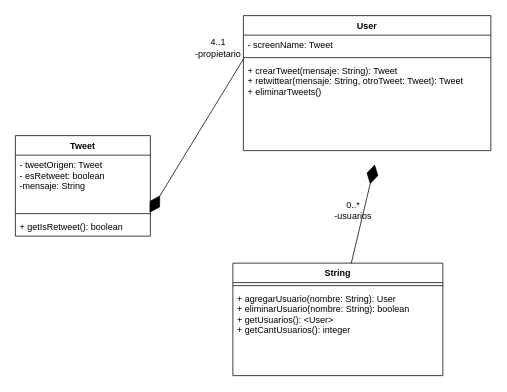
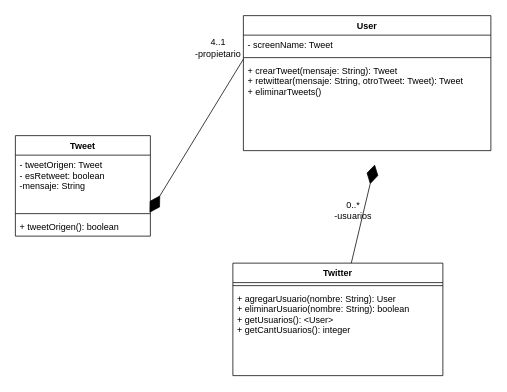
(78, 227) -> (74, 227)
(338, 273) -> (338, 273)
